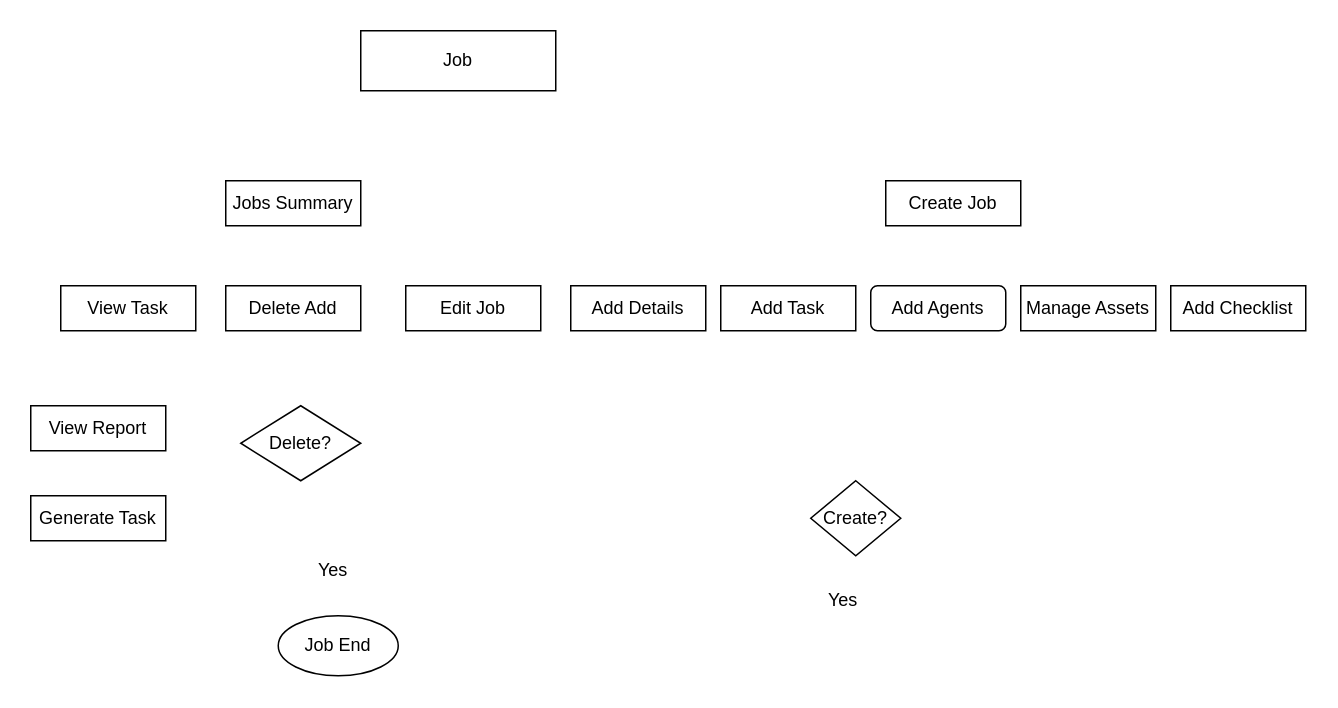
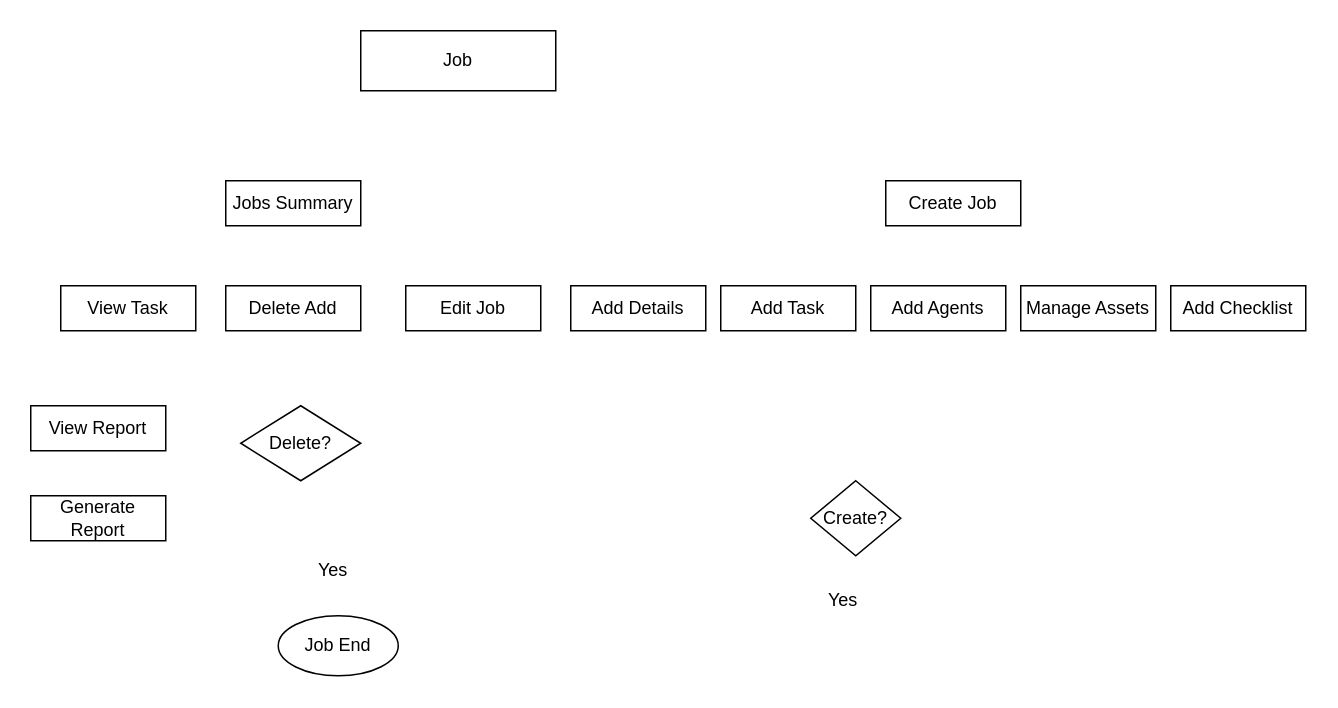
(938, 308) -> (938, 308)
(98, 518) -> (98, 518)
